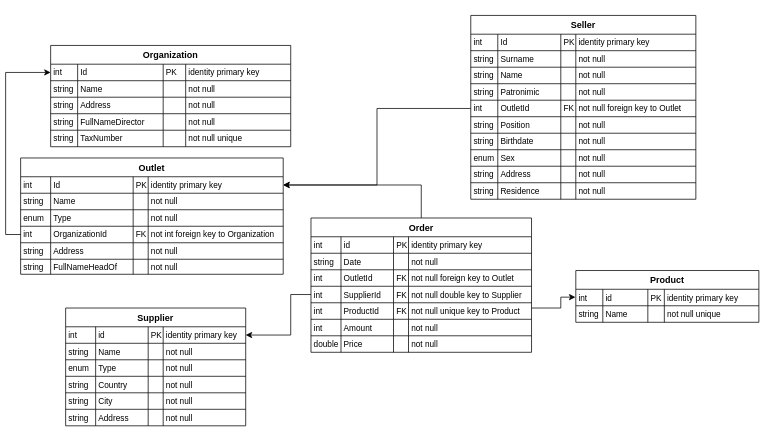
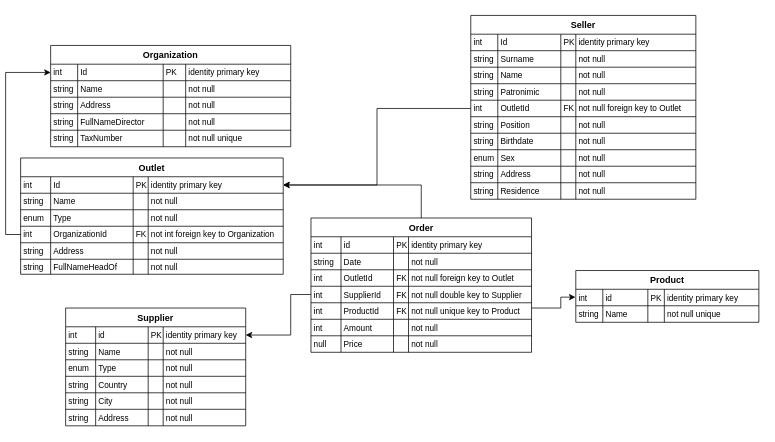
(326, 344) -> (321, 344)
